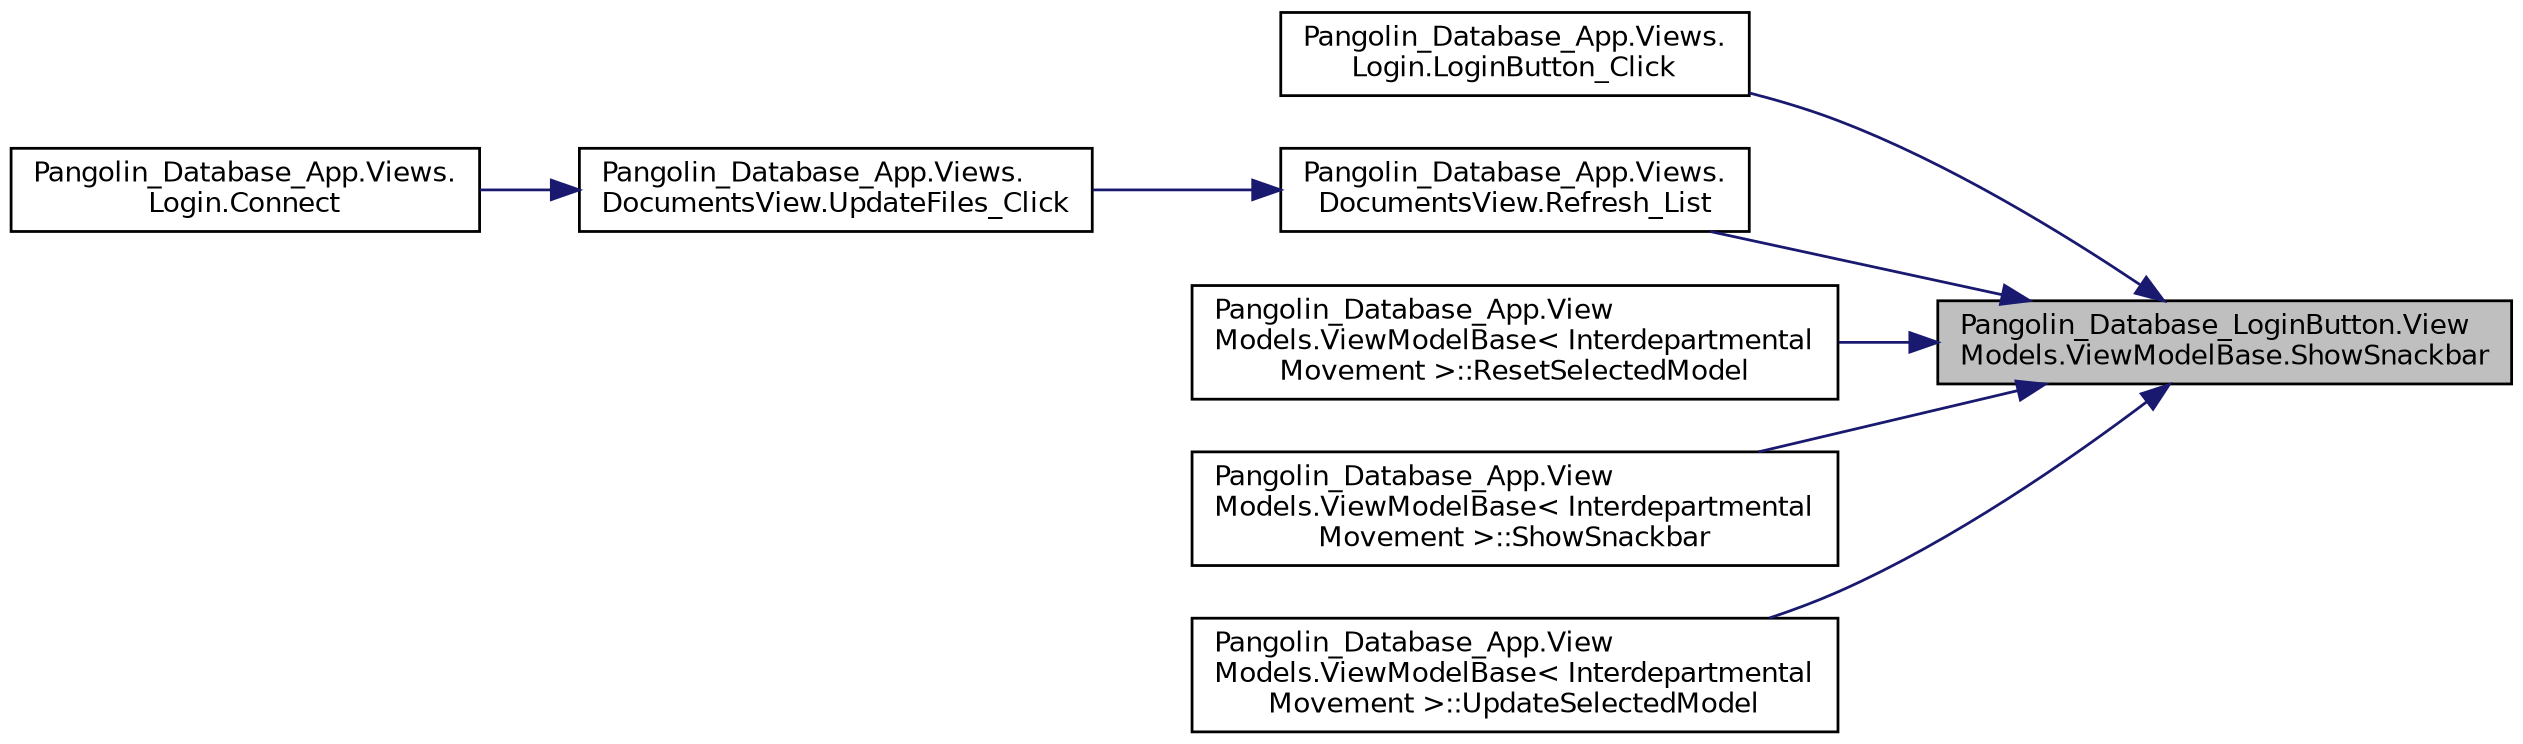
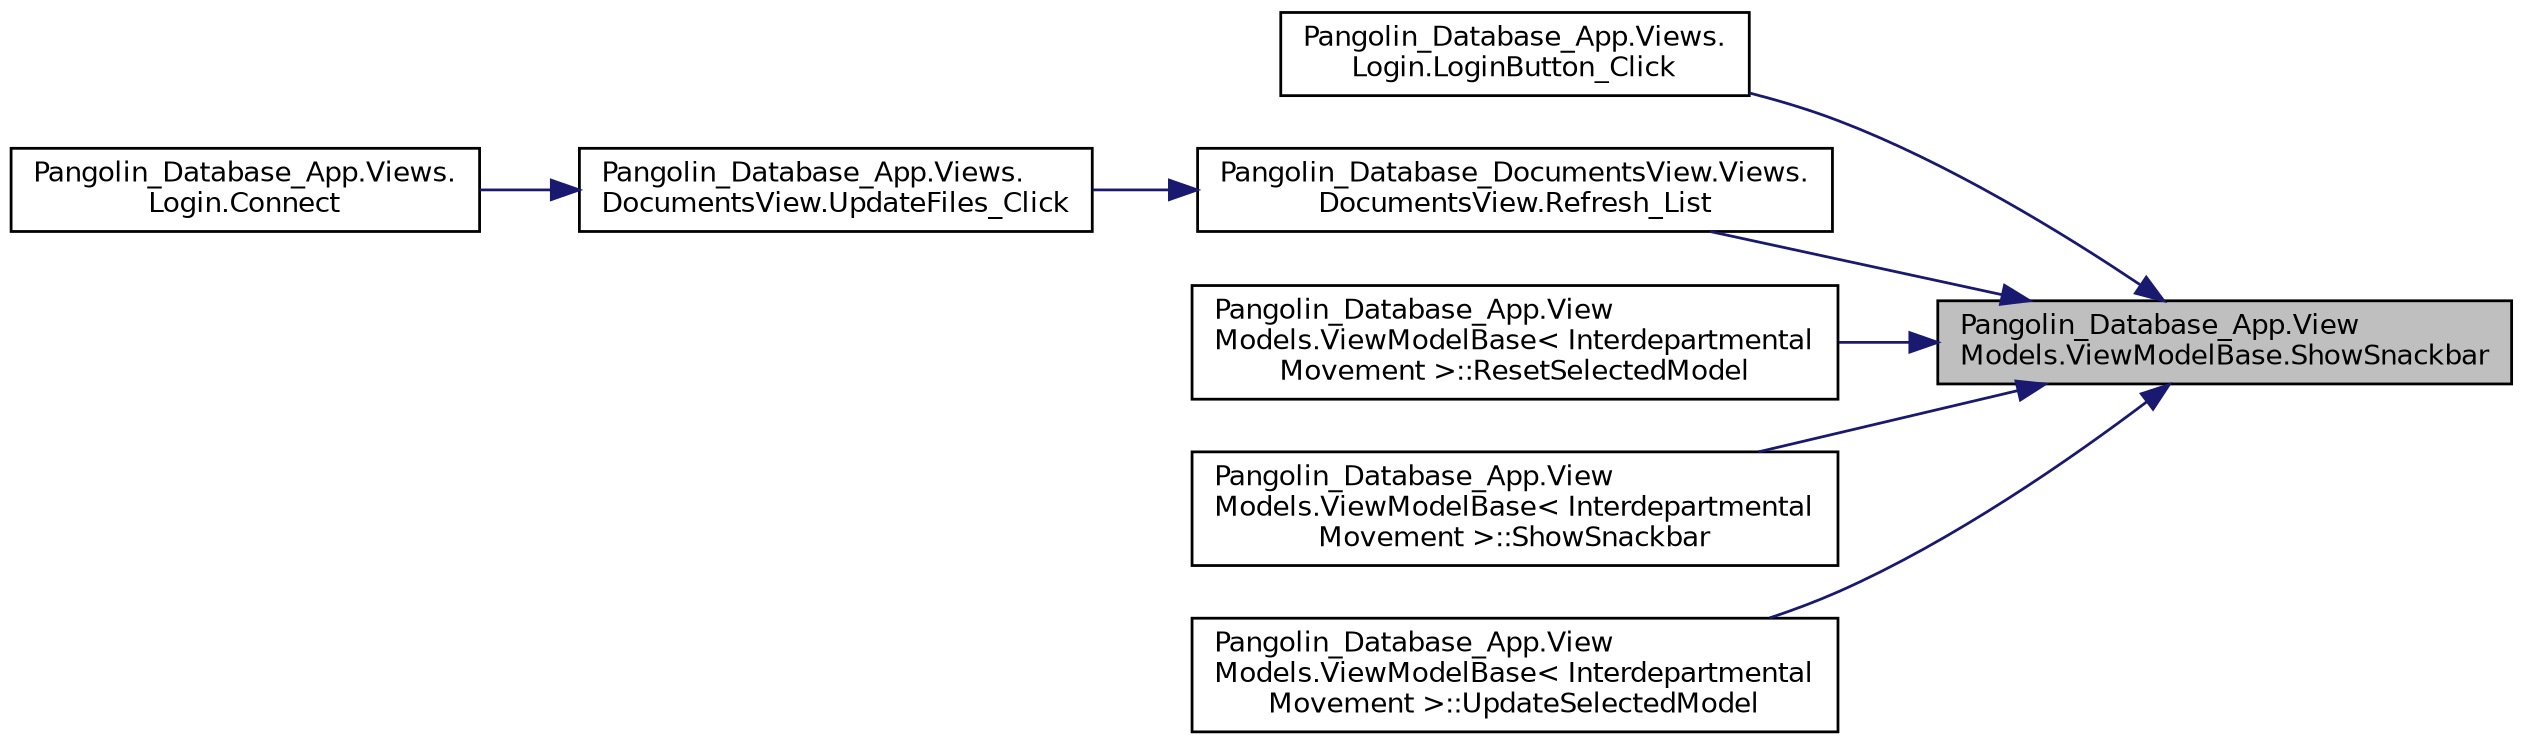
(1515, 190) -> (1515, 190)
(2225, 342) -> (2225, 342)
